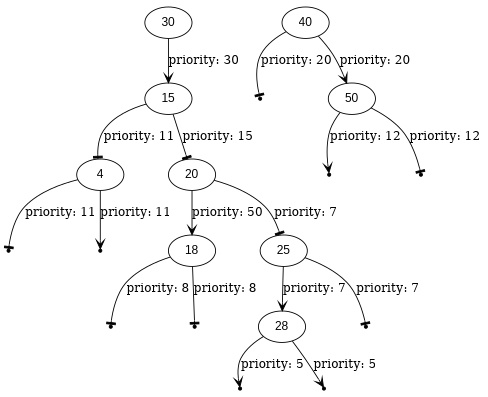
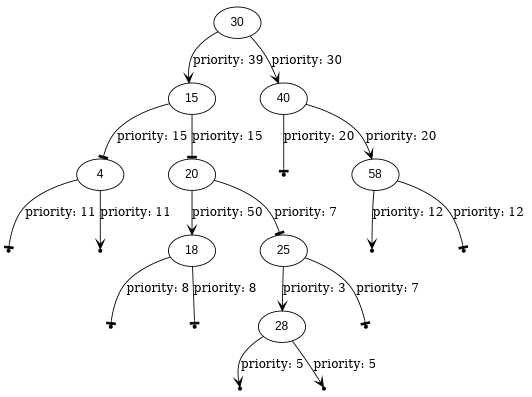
none -> (265, 54)
(204, 61) -> (229, 61)
(352, 99) -> (375, 175)
(140, 137) -> (153, 137)
(315, 289) -> (315, 289)
